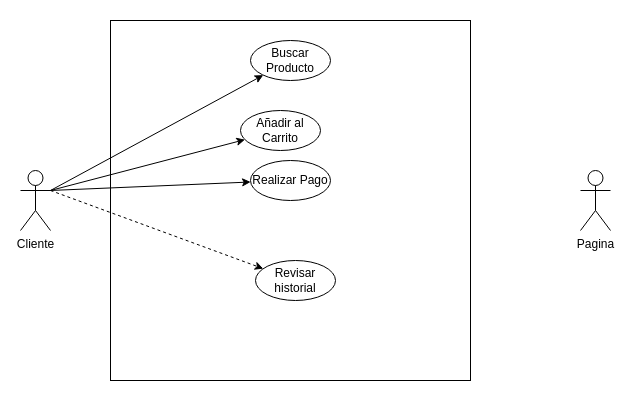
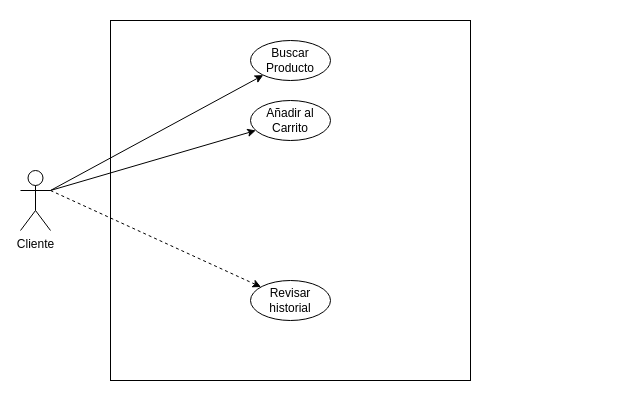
(281, 131) -> (291, 121)
(291, 181) -> none
(149, 186) -> none
(596, 201) -> none
(296, 281) -> (291, 301)
